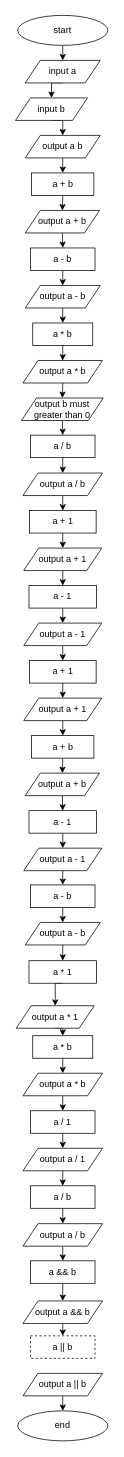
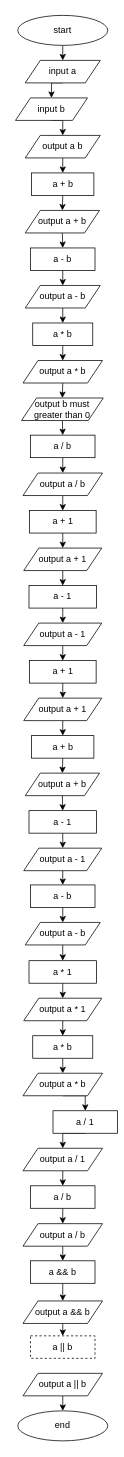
(55, 1017) -> (63, 1009)
(63, 1122) -> (85, 1122)
